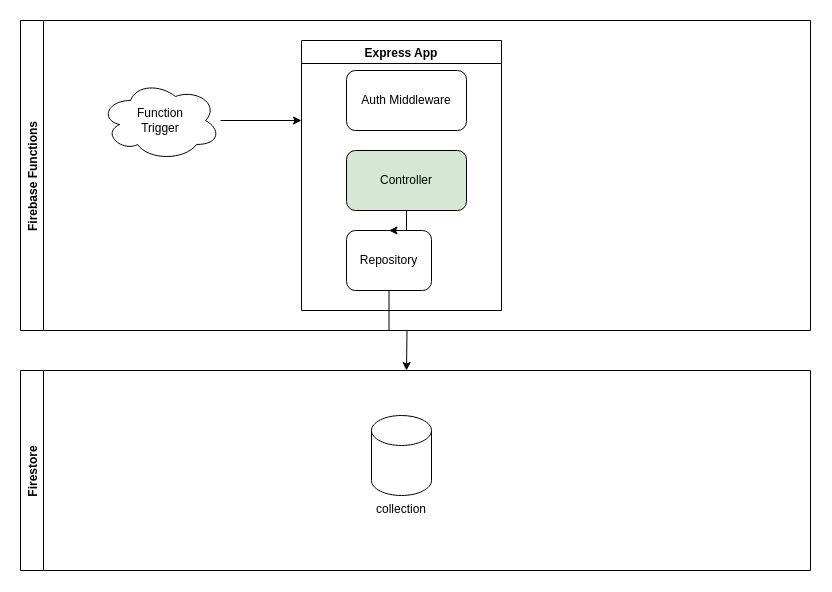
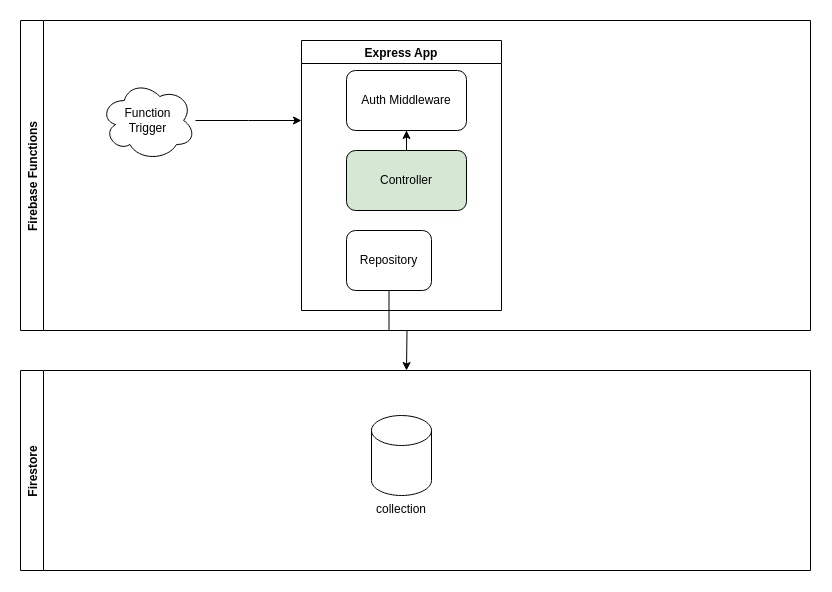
(161, 121) -> (148, 121)
(407, 226) -> (407, 137)
